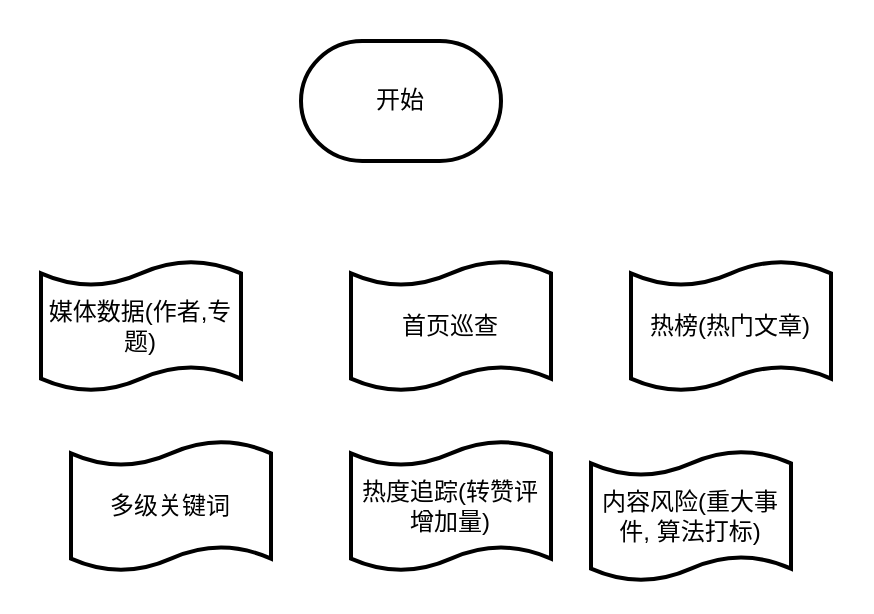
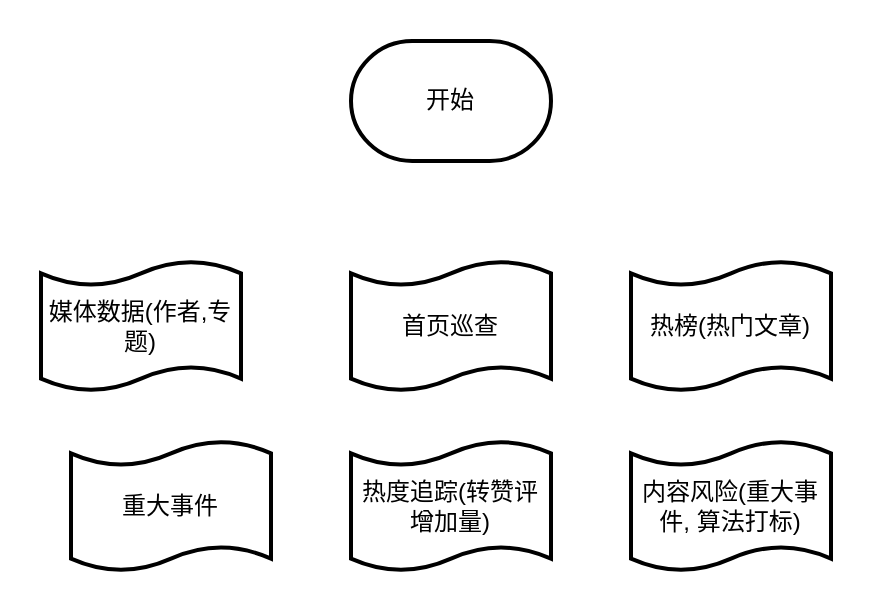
(401, 101) -> (451, 101)
(171, 507) -> (171, 507)
(691, 516) -> (731, 506)
